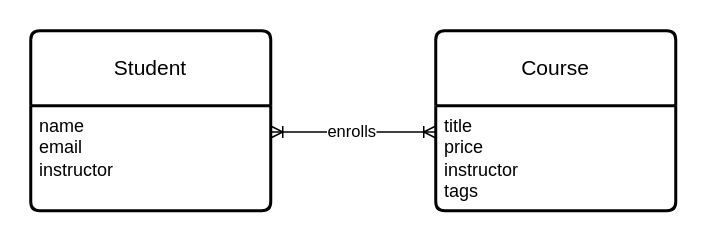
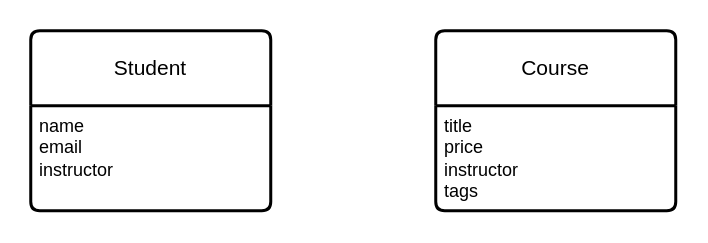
(352, 132) -> none
